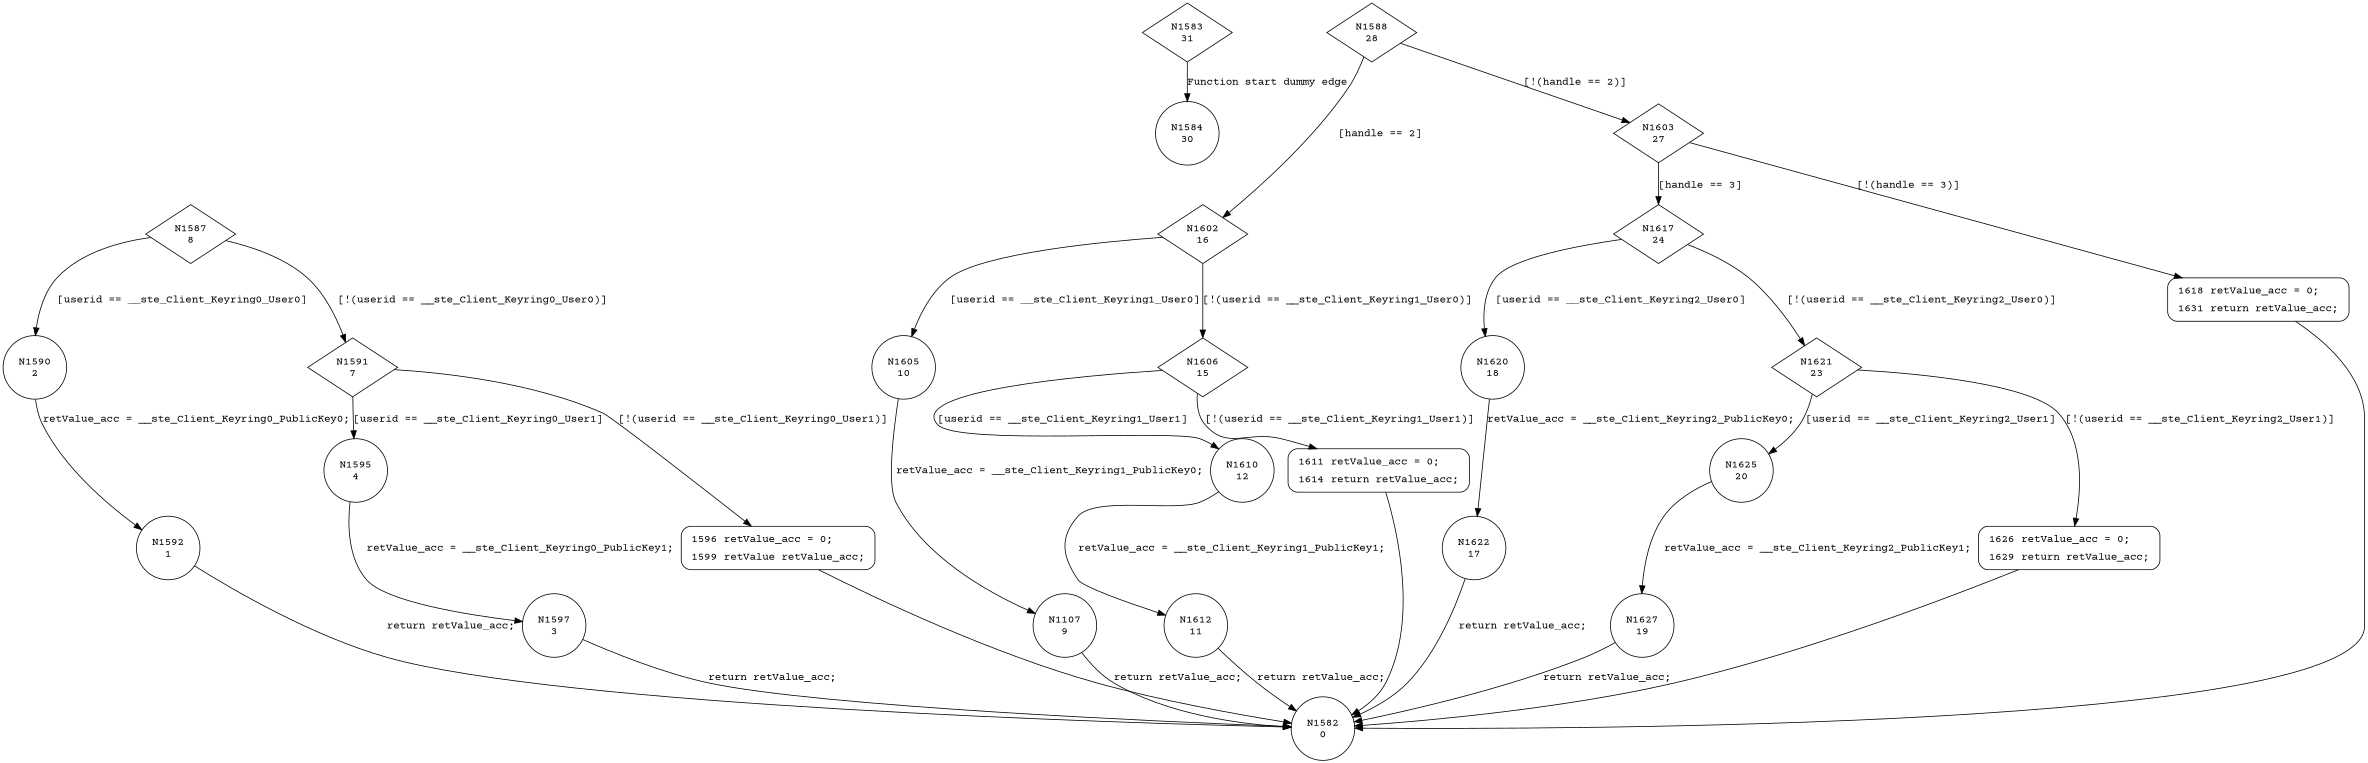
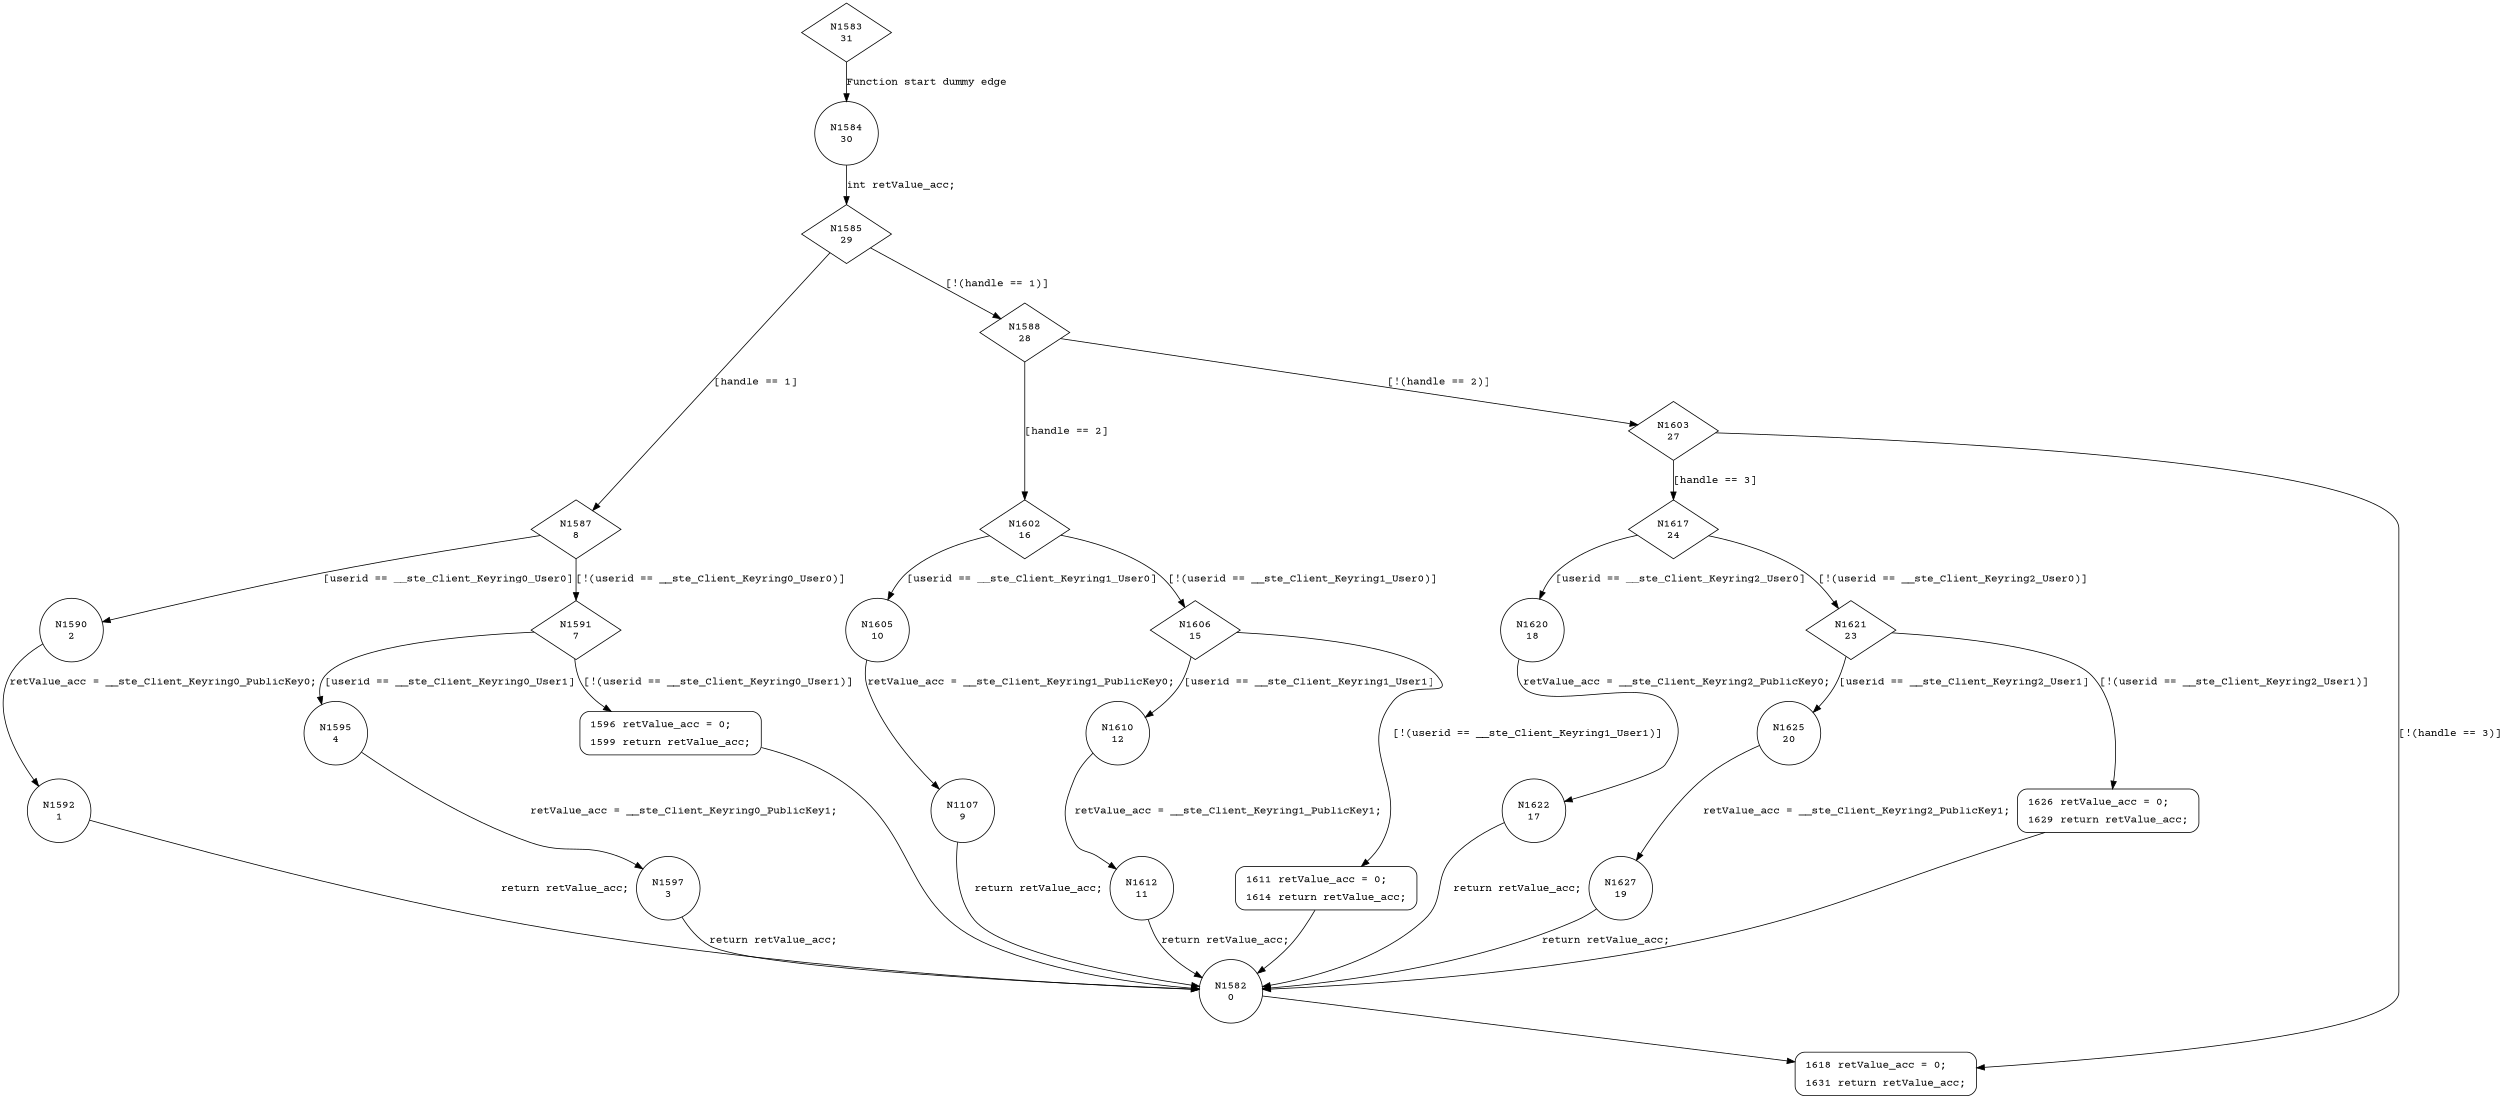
none -> (847, 234)
(794, 557) -> (687, 742)
(2038, 708) -> (1525, 1028)
